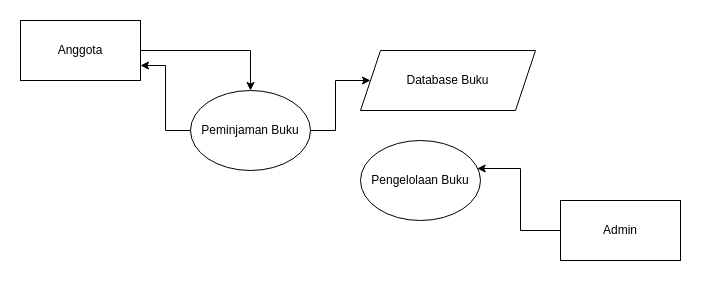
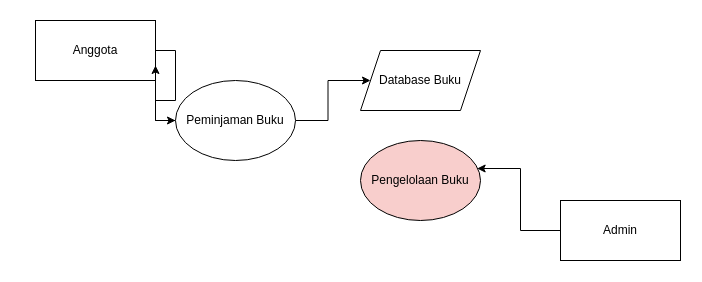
(81, 51) -> (96, 51)
(448, 81) -> (421, 81)
(251, 131) -> (236, 121)
(421, 181) -> (421, 181)
